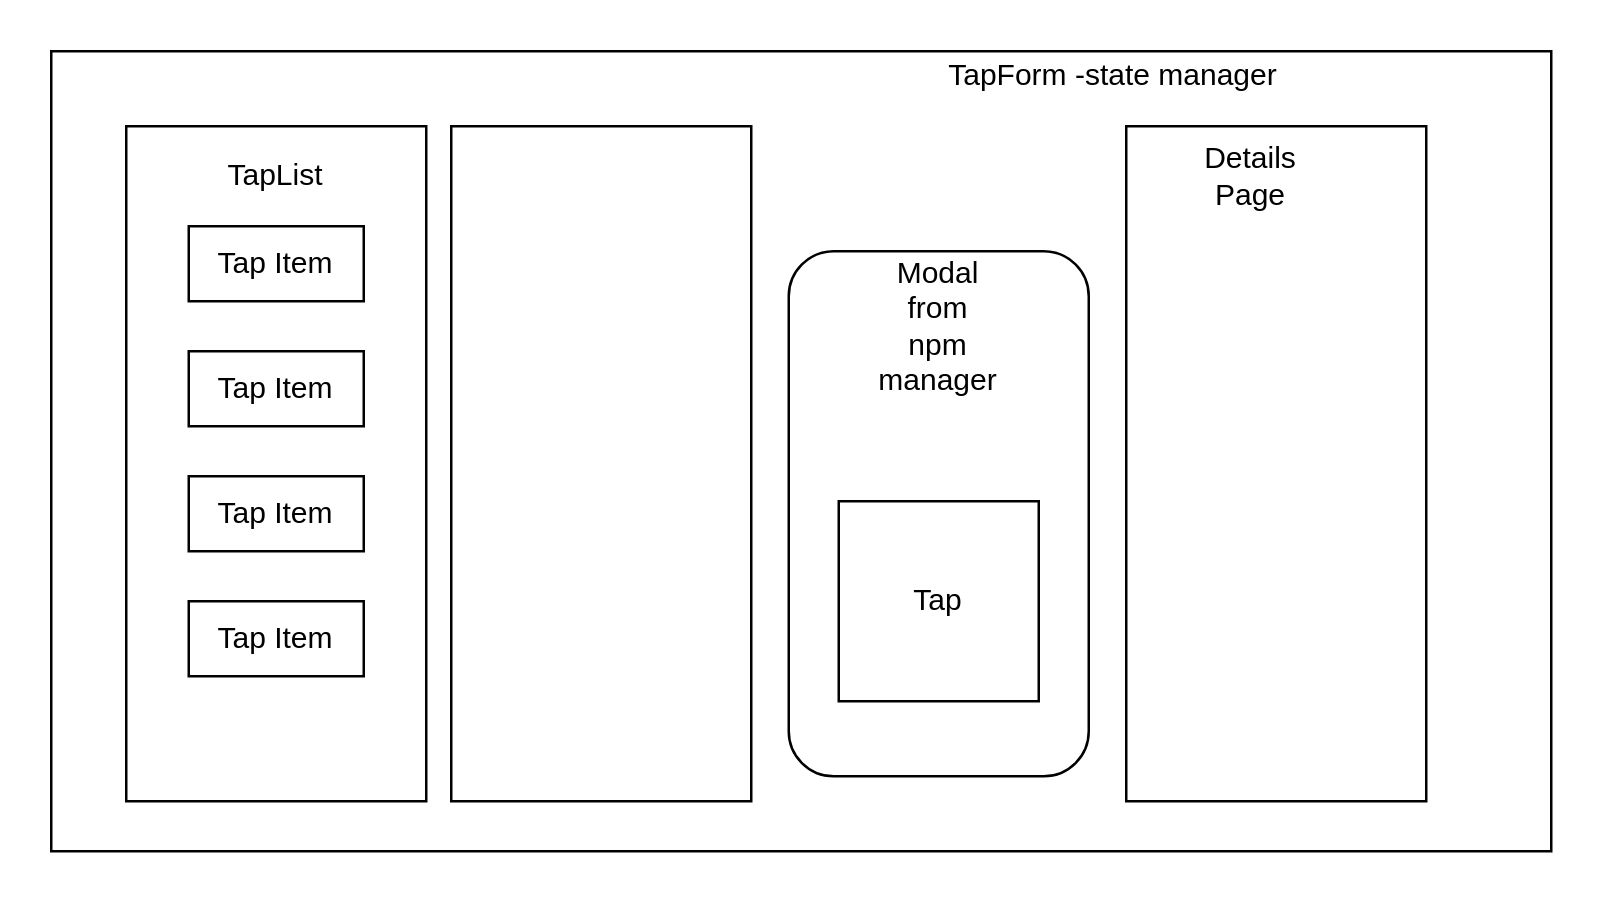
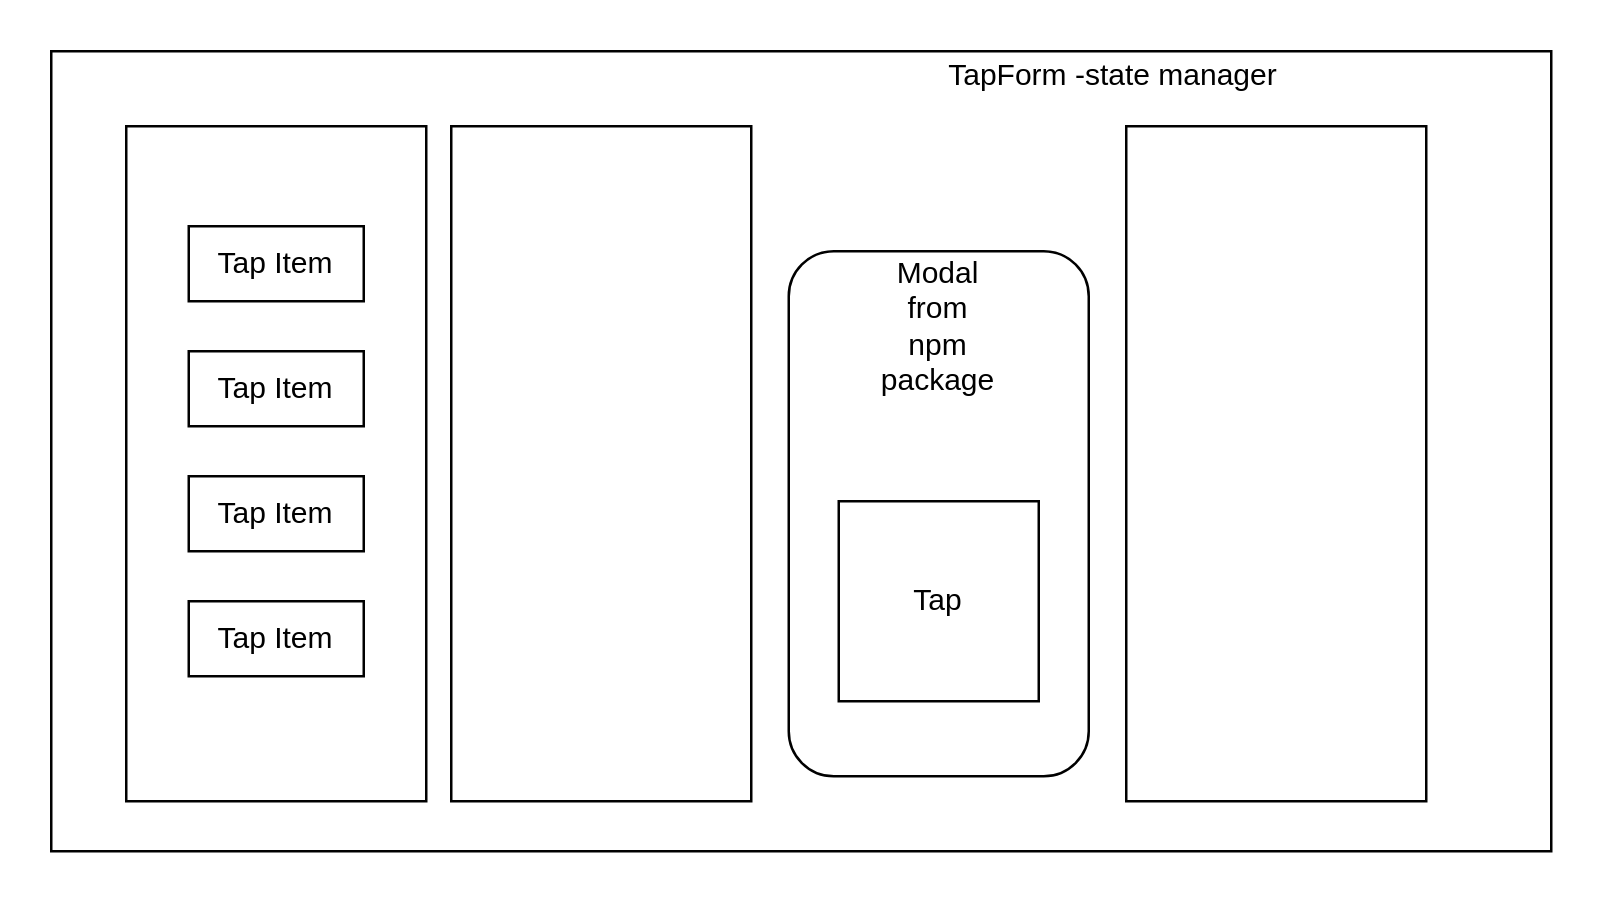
(276, 176) -> none
(1251, 176) -> none
(939, 326) -> (939, 326)
